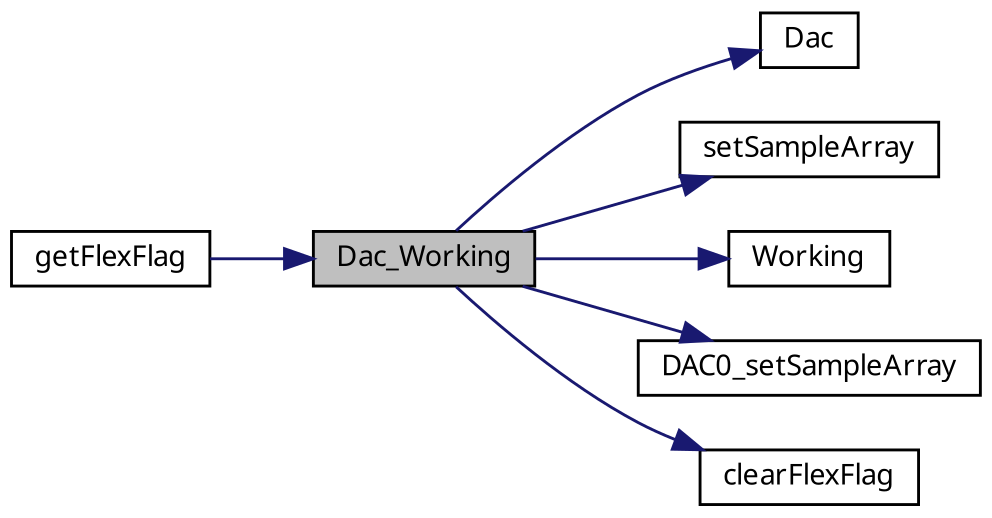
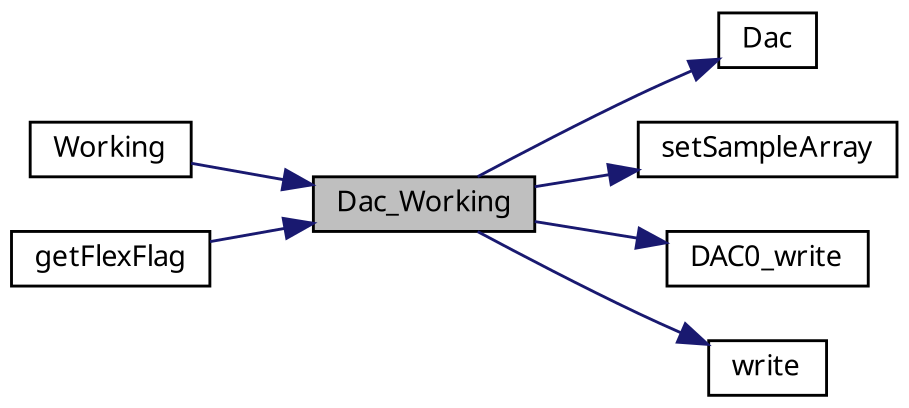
(617, 259) -> (237, 171)
(809, 368) -> (768, 259)
(809, 477) -> (768, 368)
